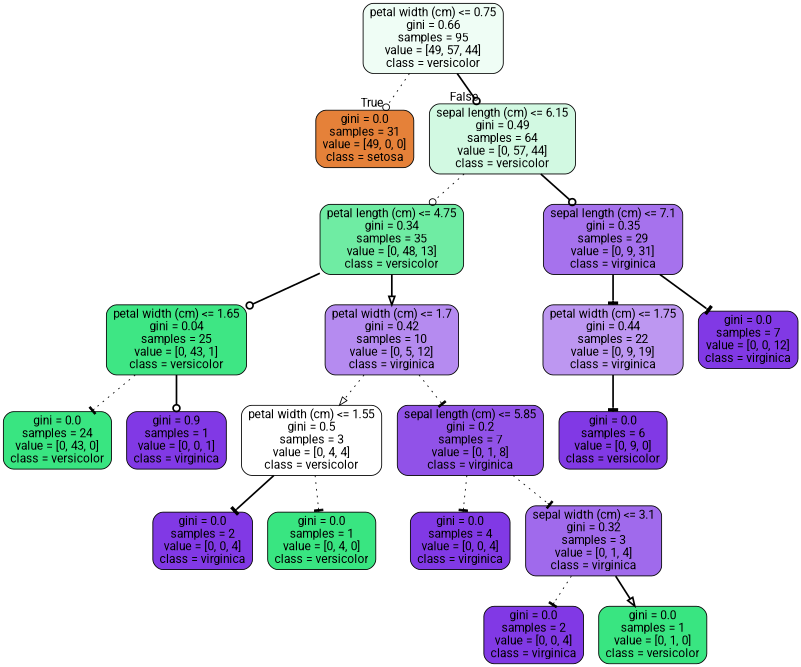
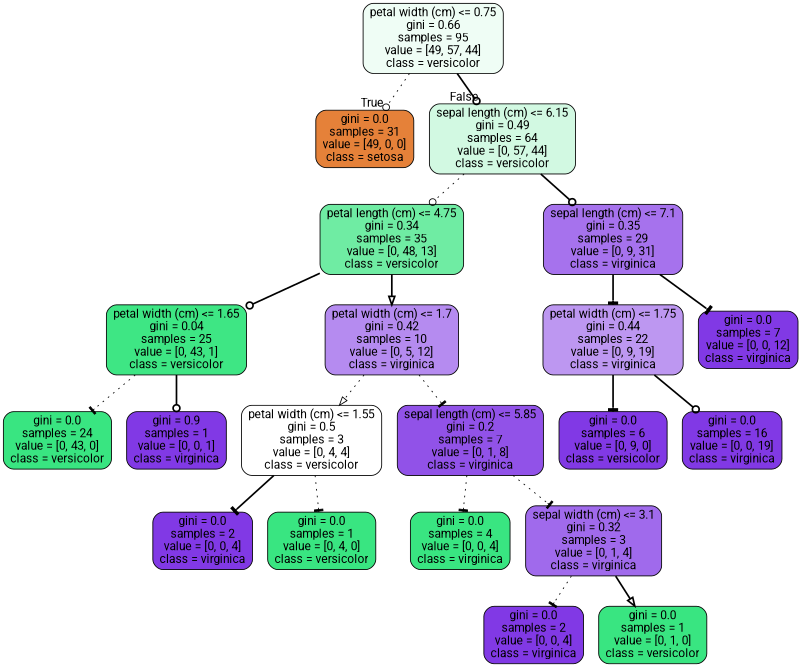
none -> (732, 440)
(460, 541) -> (460, 541)
